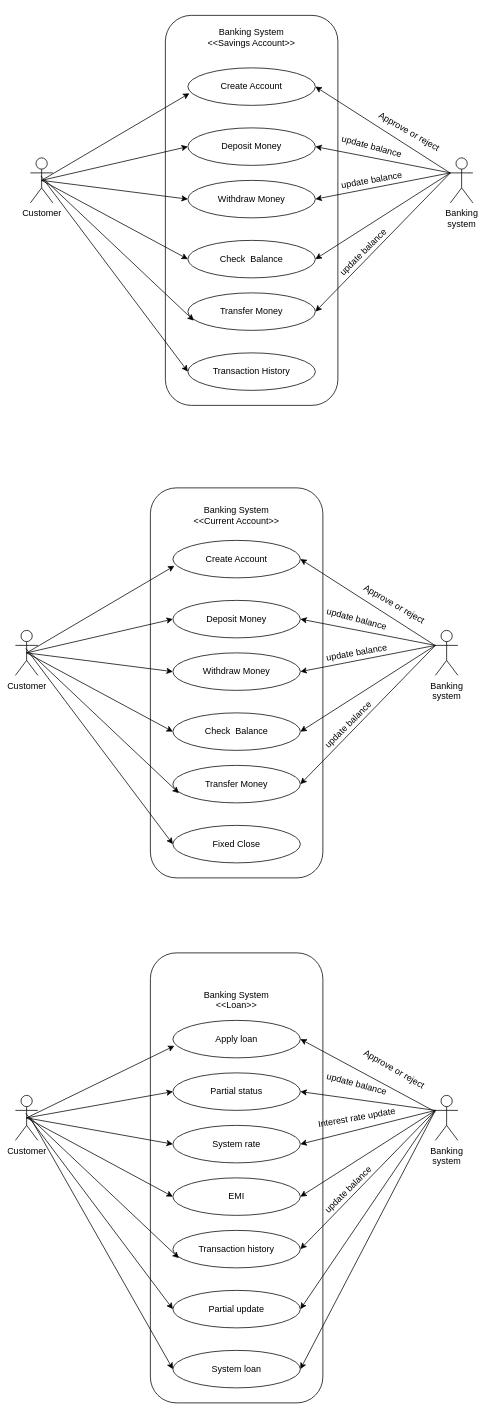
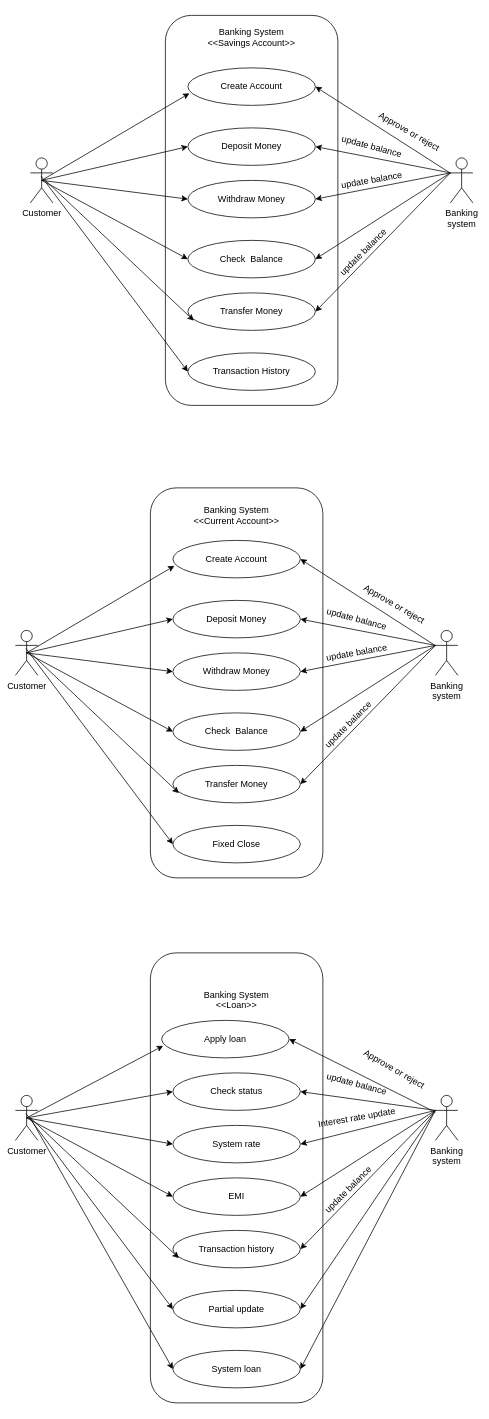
(237, 1039) -> (225, 1039)
(237, 1092) -> (237, 1092)
